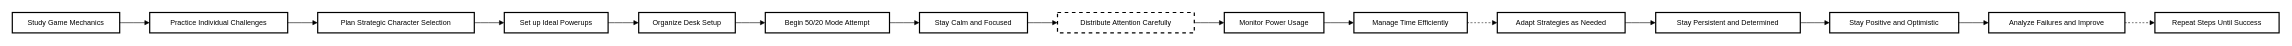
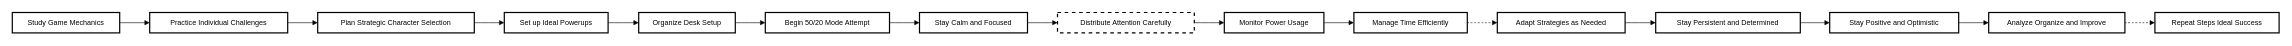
(2057, 23) -> (2057, 23)
(2217, 23) -> (2217, 23)
